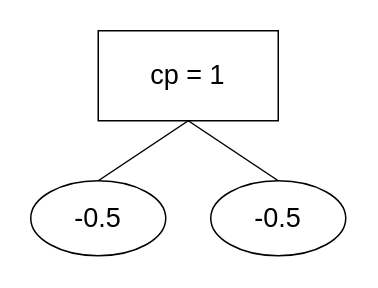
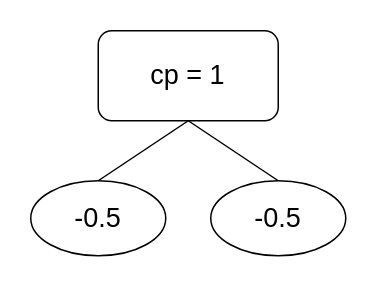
(188, 76) -> (188, 76)
